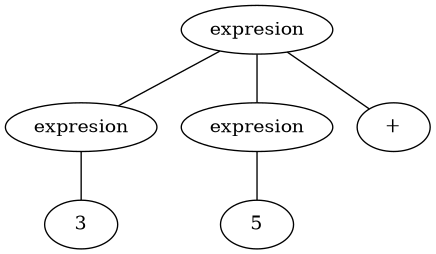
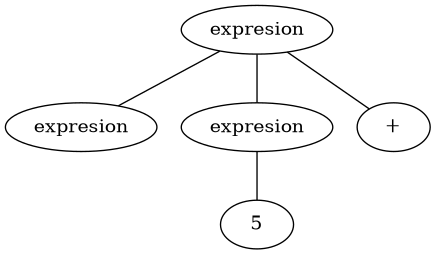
(81, 225) -> none
